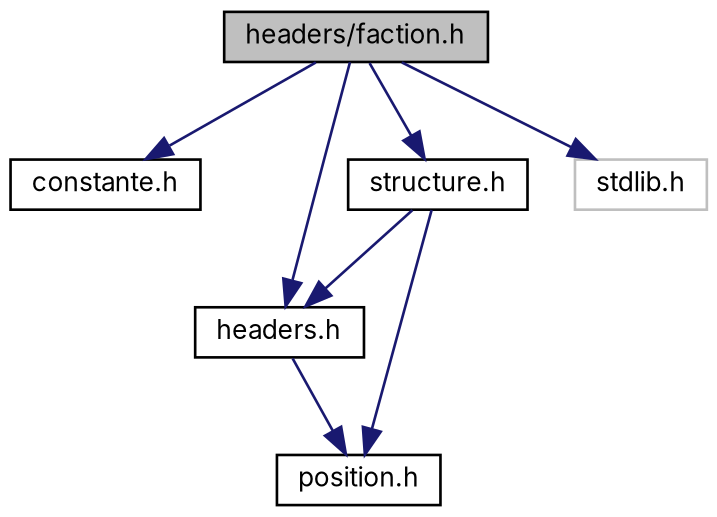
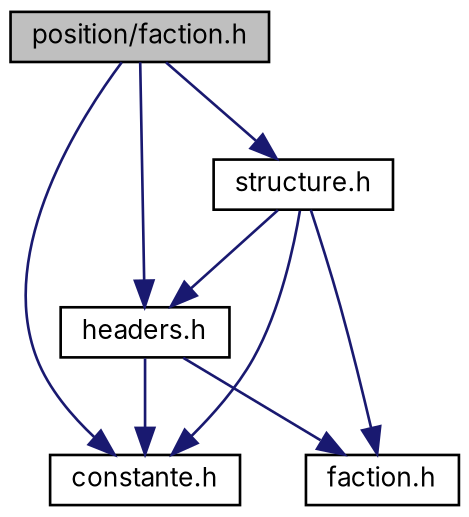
(356, 37) -> (140, 37)
(641, 185) -> none
none -> (266, 333)
none -> (145, 393)
(359, 480) -> (382, 480)
